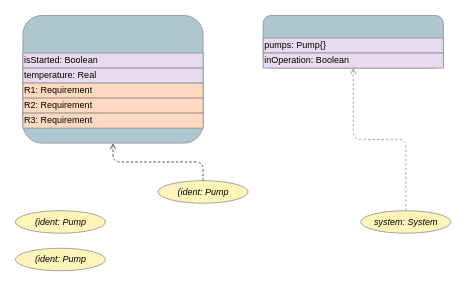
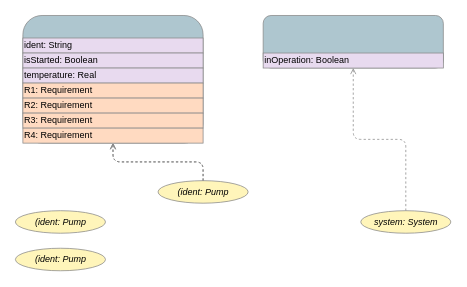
none -> (113, 45)
(353, 45) -> none
none -> (113, 135)
